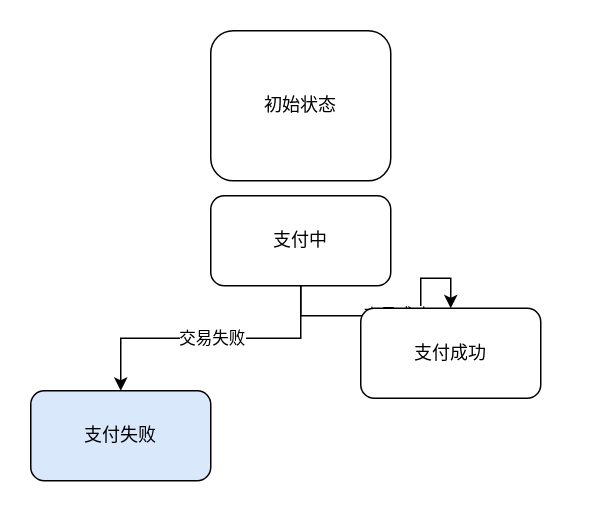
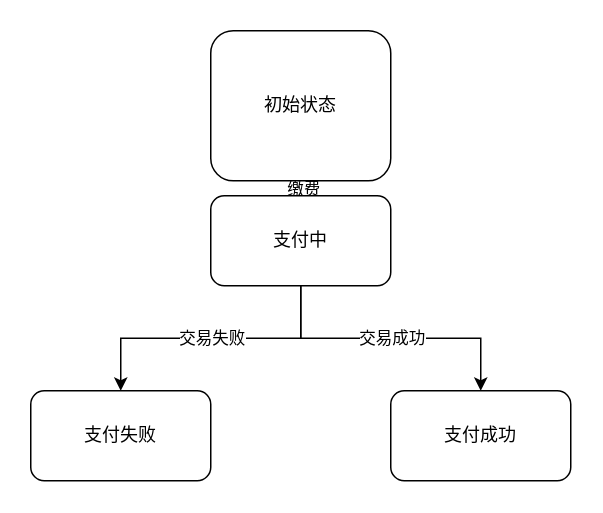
none -> (301, 183)
(451, 353) -> (481, 436)
(121, 436) -> (121, 436)
